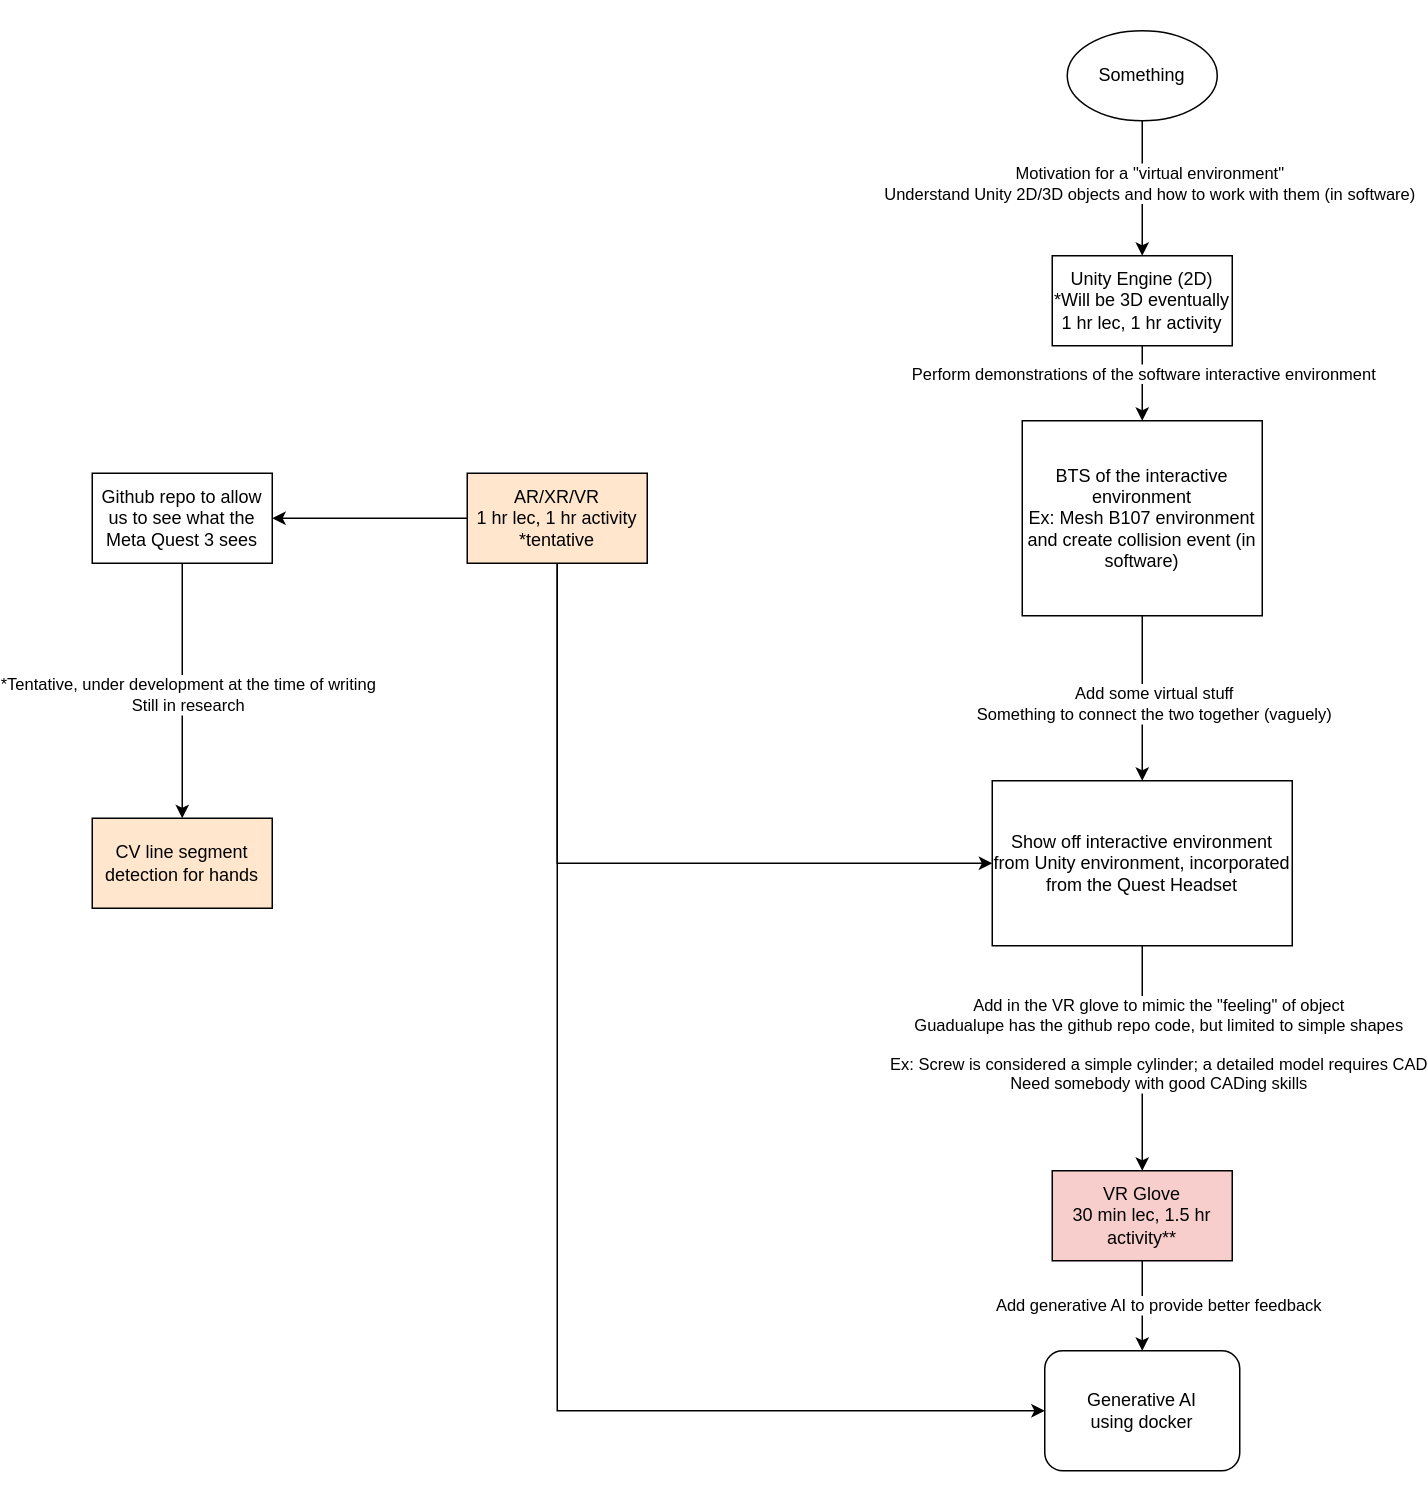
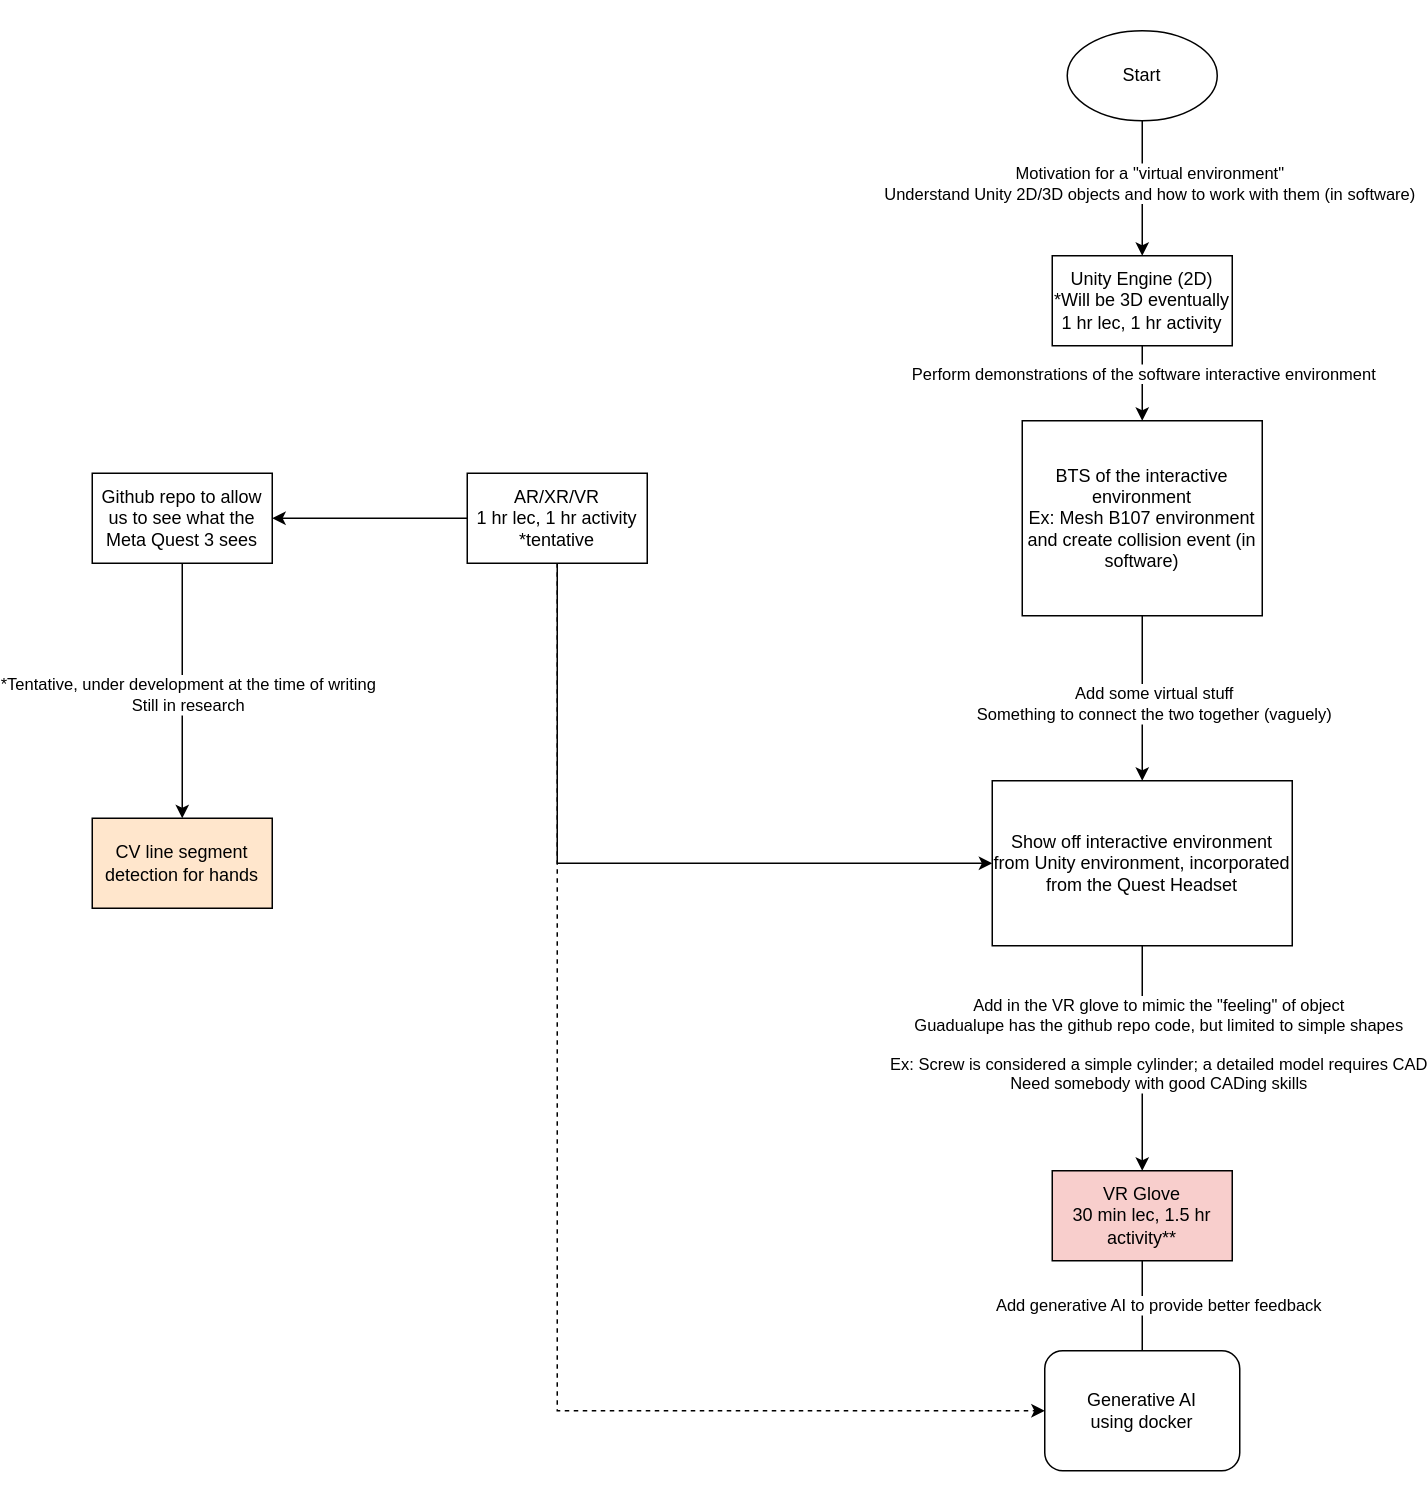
(1142, 76) -> (1142, 76)
(557, 518) -> (557, 518)
(1142, 1339) -> (1142, 1343)
(557, 1377) -> (557, 1377)
